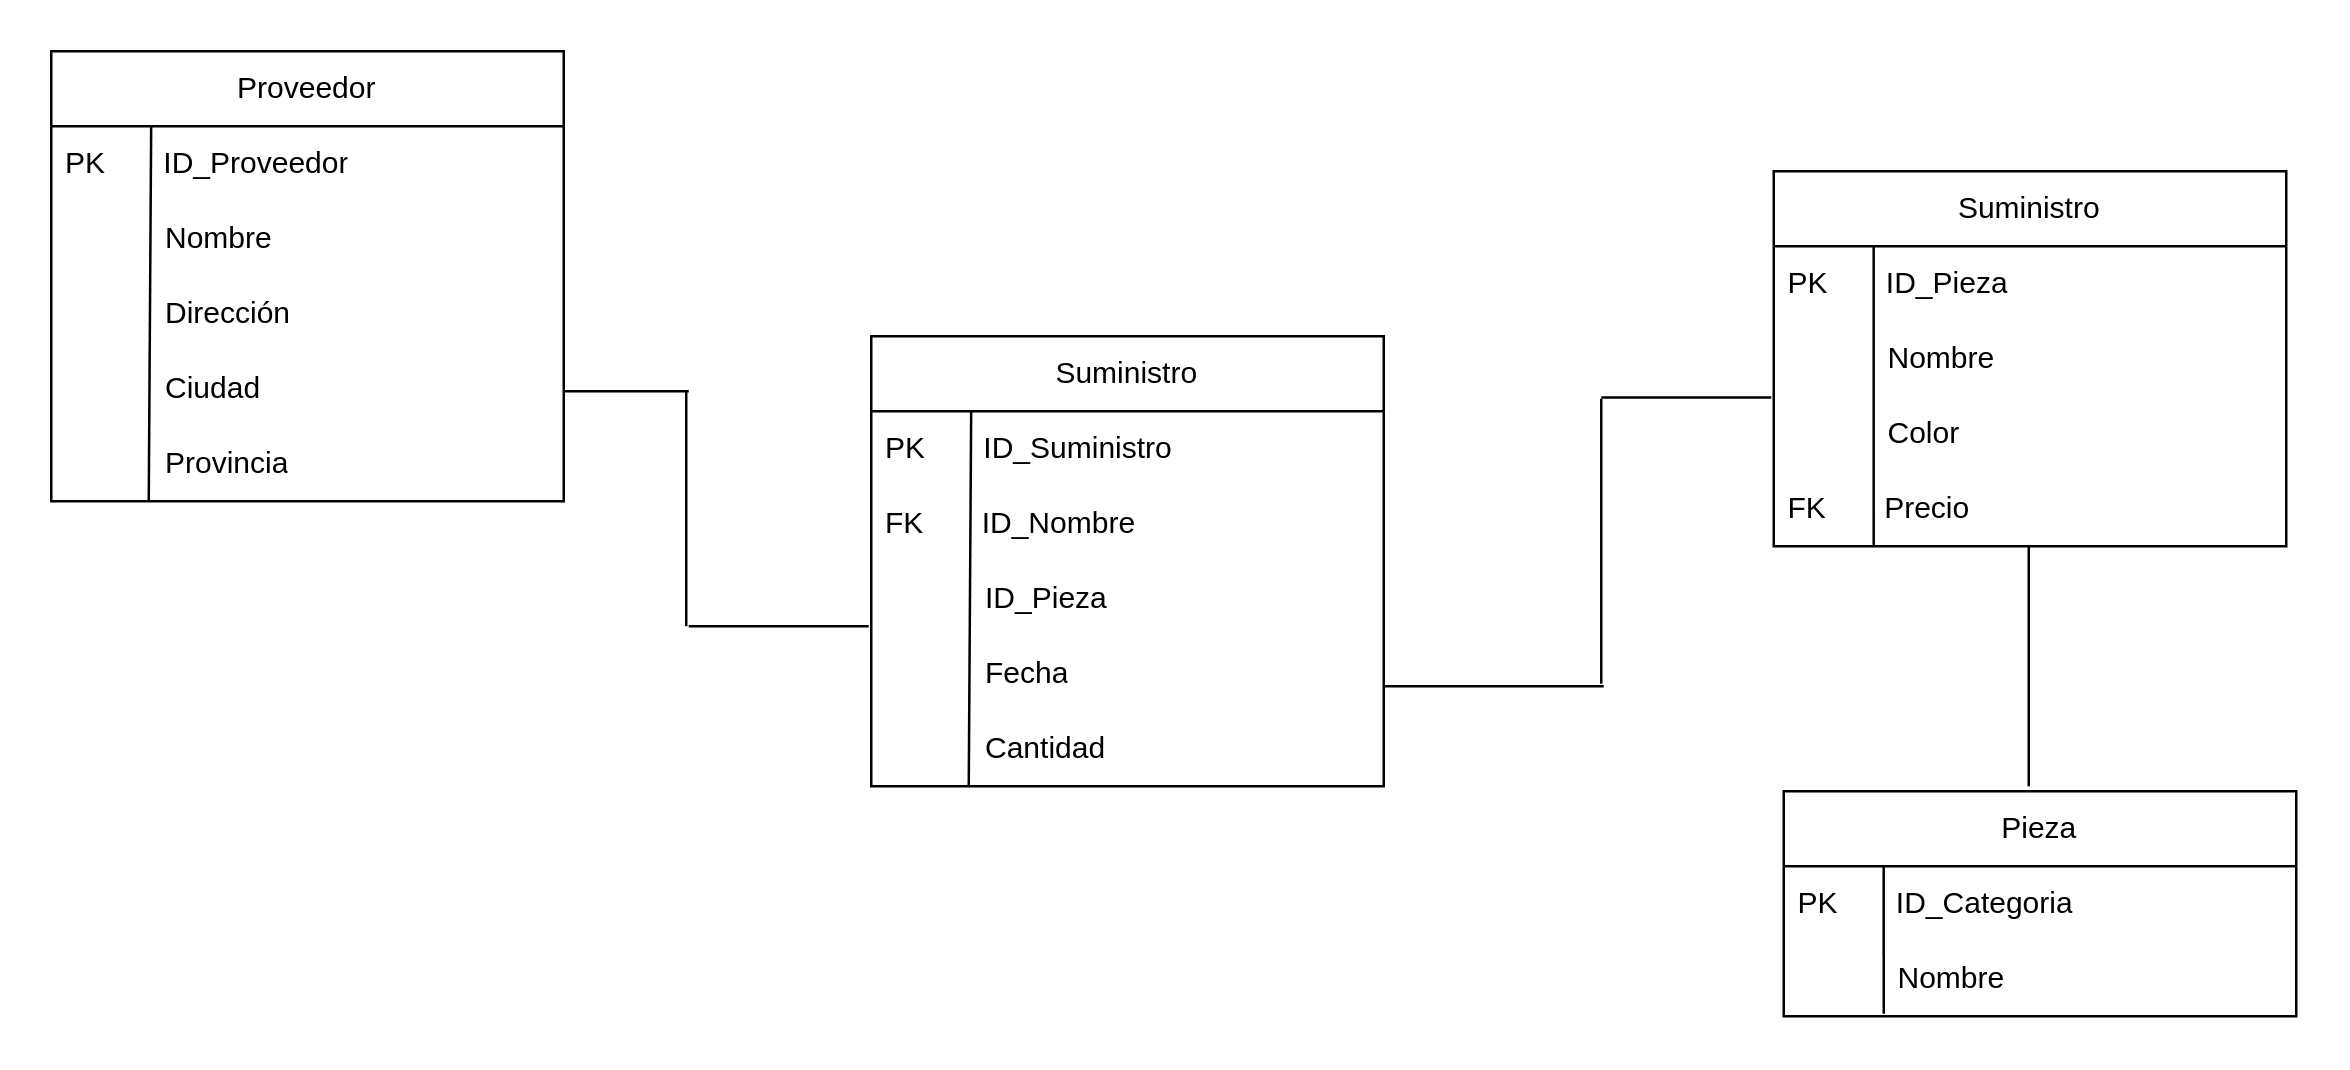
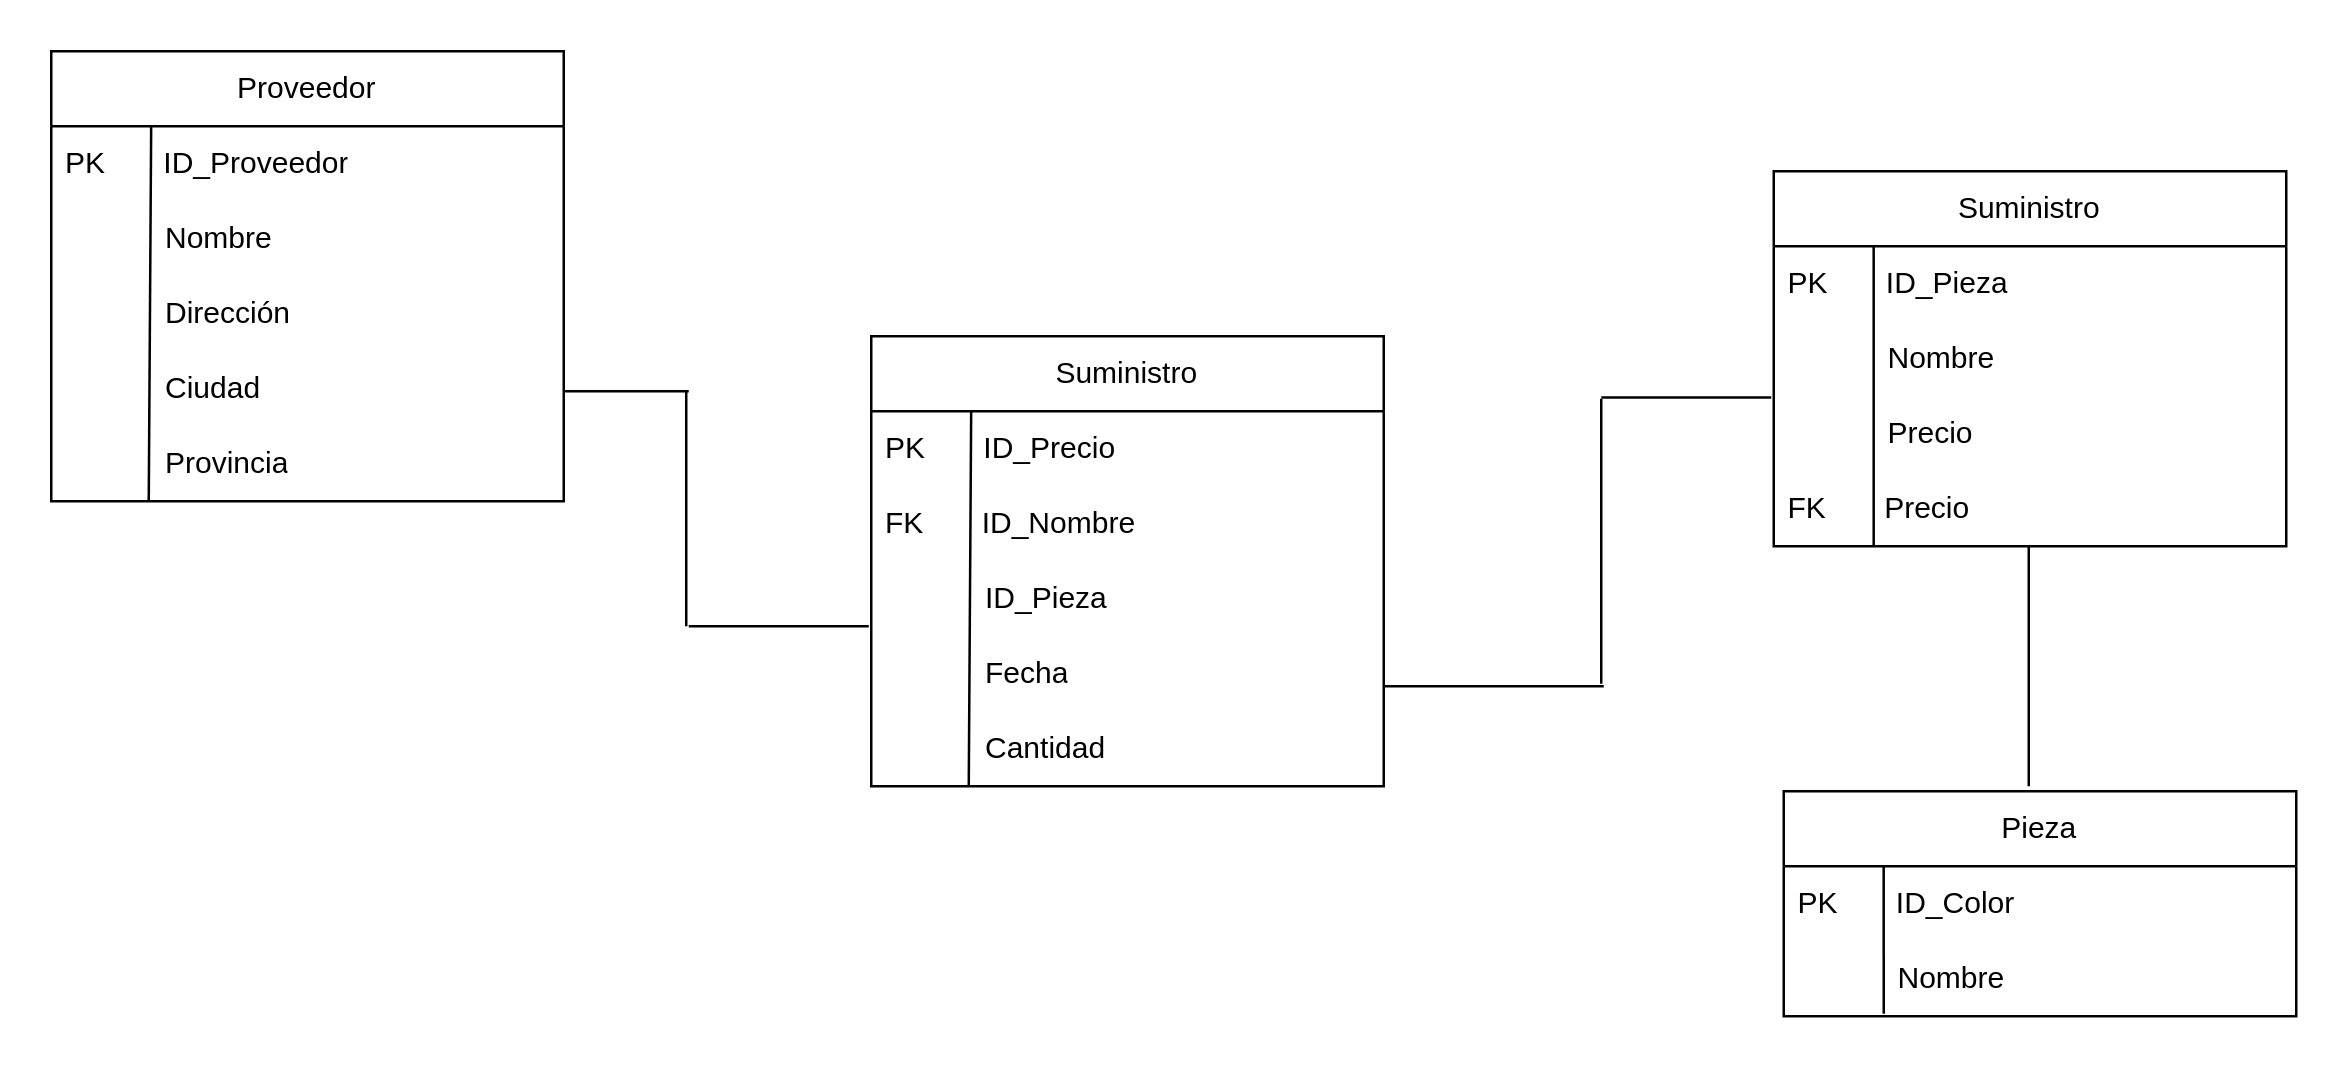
(1827, 434) -> (1835, 434)
(1052, 449) -> (1022, 449)
(1960, 904) -> (1926, 904)
